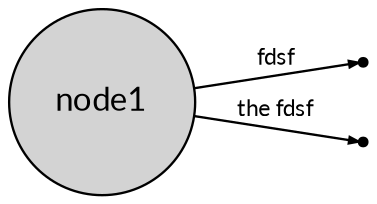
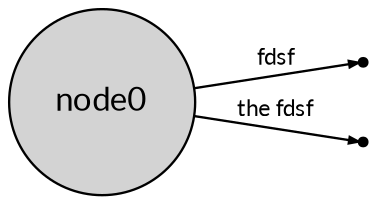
(102, 102) -> (102, 102)
